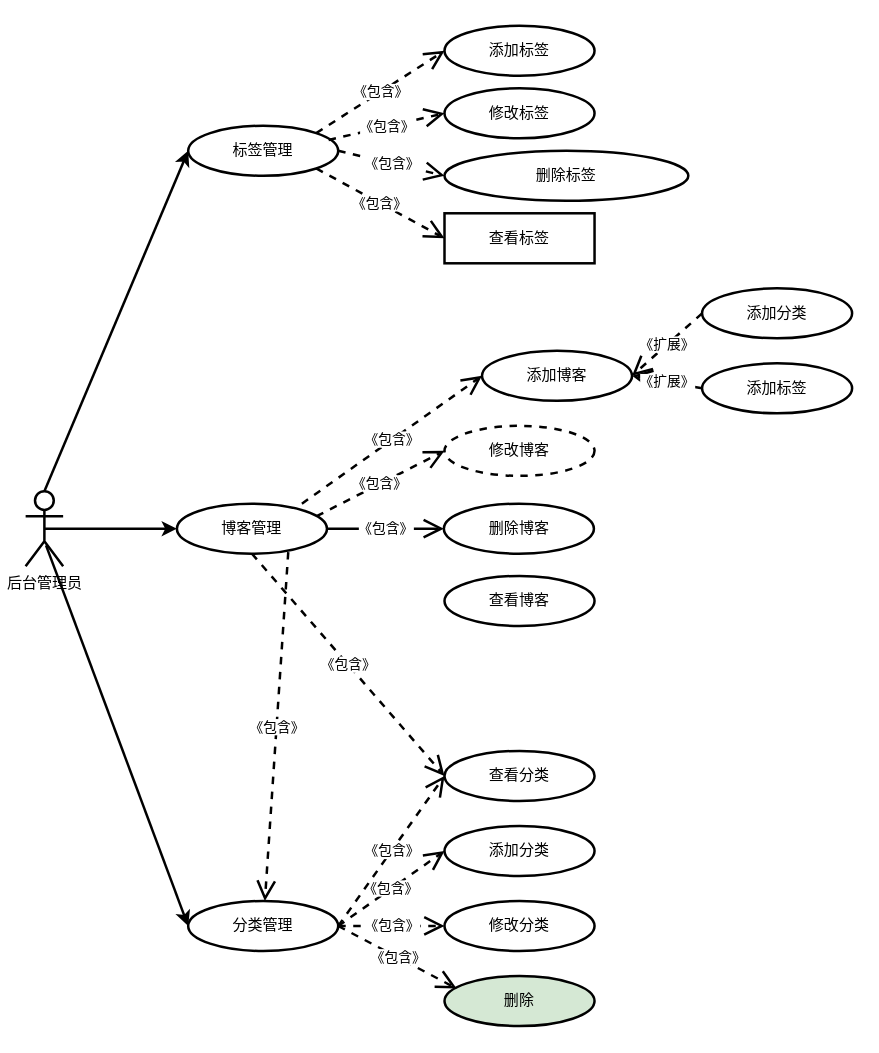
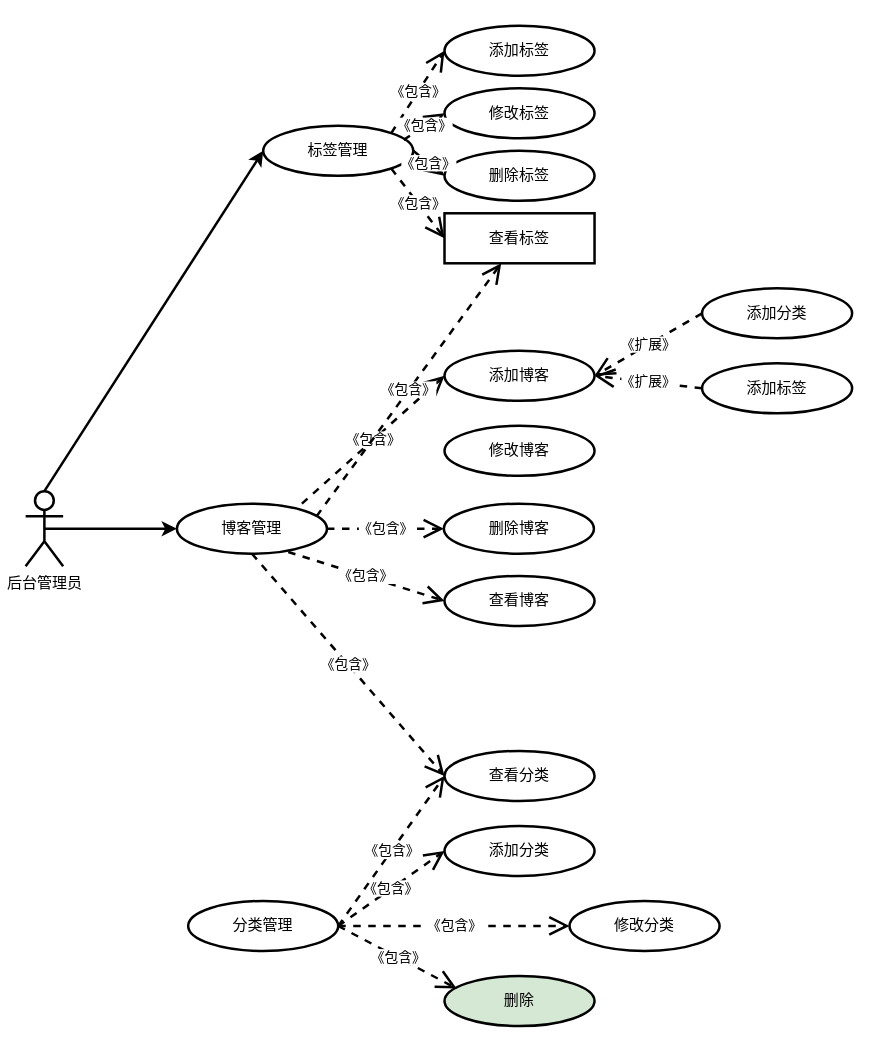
(263, 151) -> (338, 151)
(566, 176) -> (519, 176)
(557, 376) -> (519, 376)
(519, 451) -> (519, 451)
(378, 485) -> (437, 351)
(343, 528) -> (343, 528)
(277, 723) -> (364, 575)
(115, 731) -> none
(519, 926) -> (644, 926)
